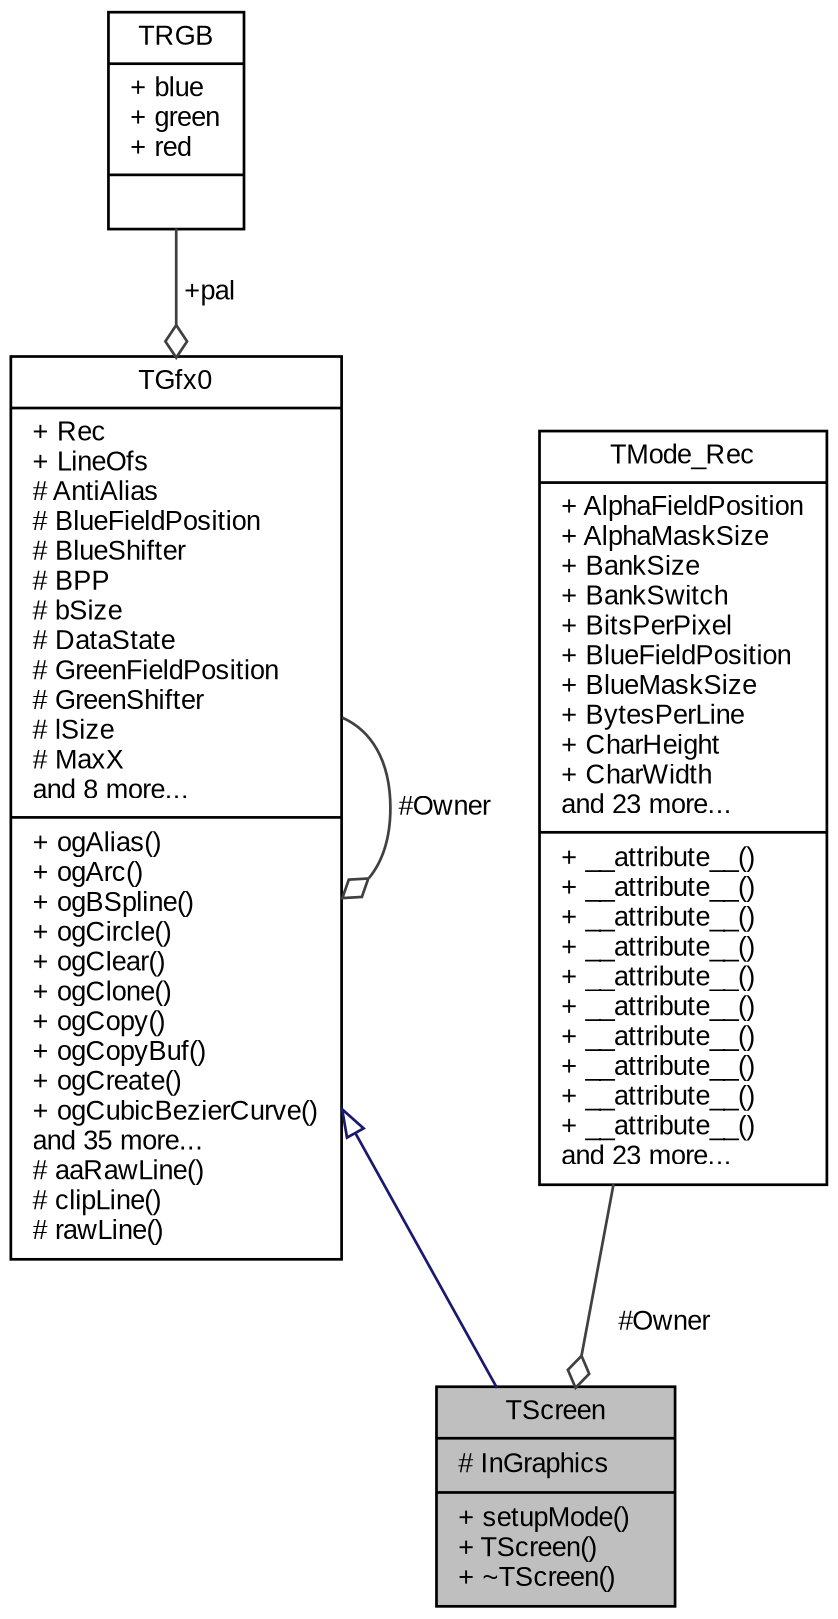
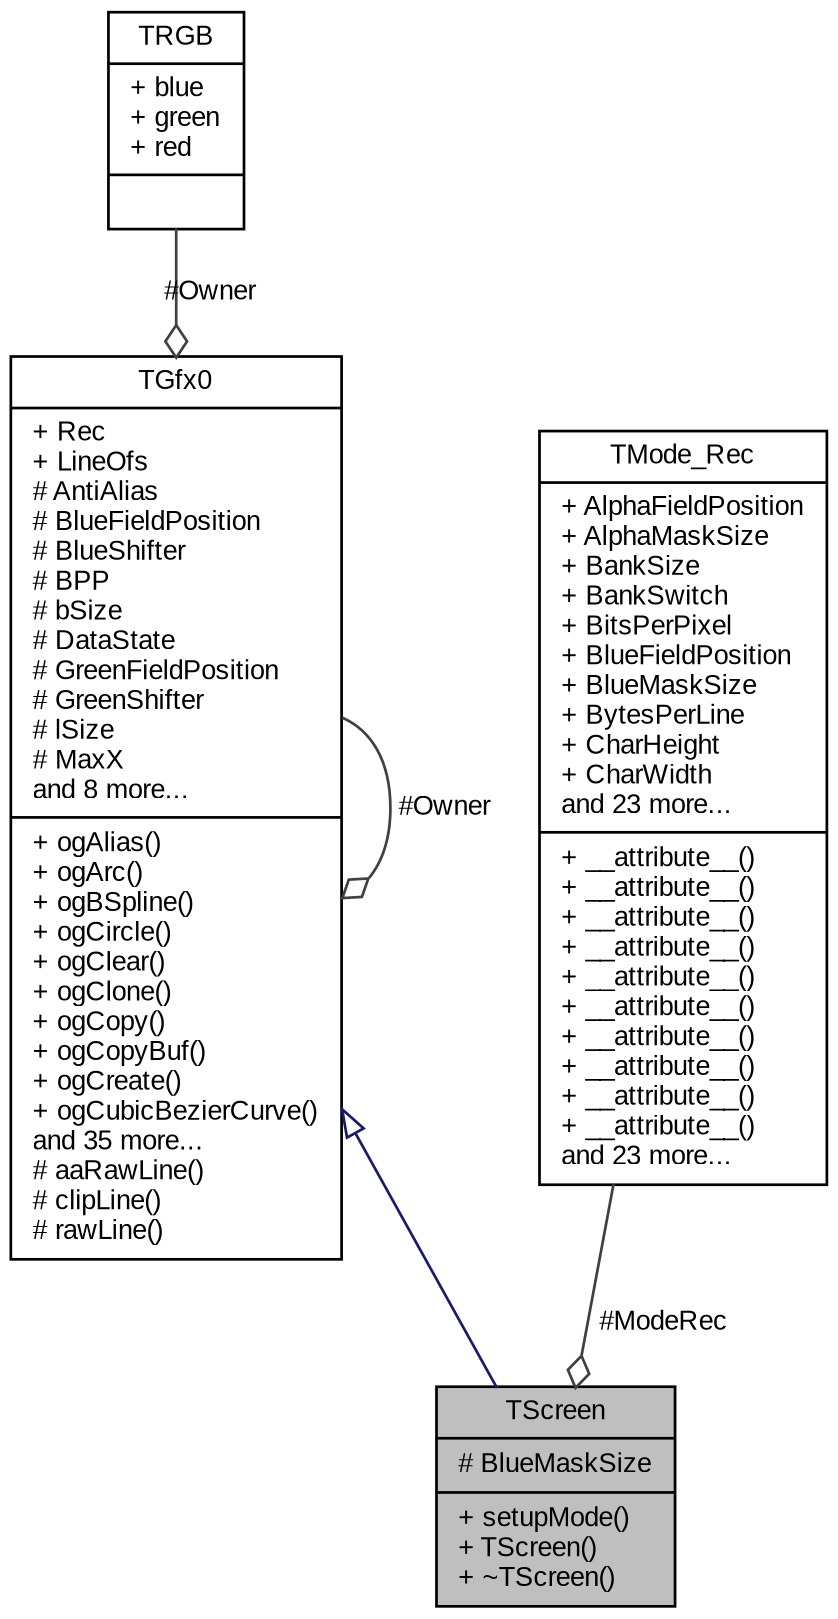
(206, 293) -> (206, 293)
(660, 1323) -> (660, 1323)
(534, 1464) -> (556, 1464)
